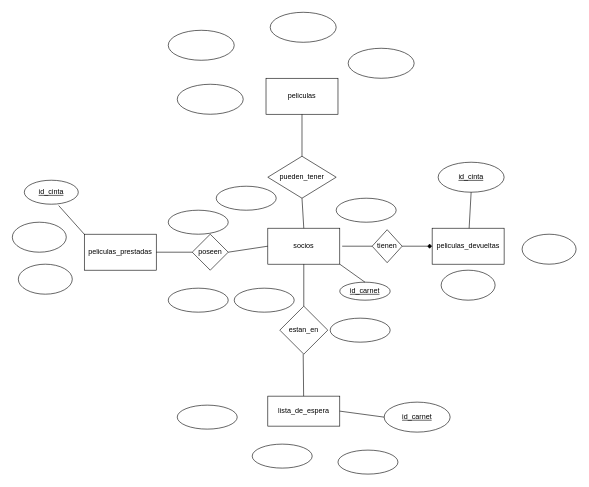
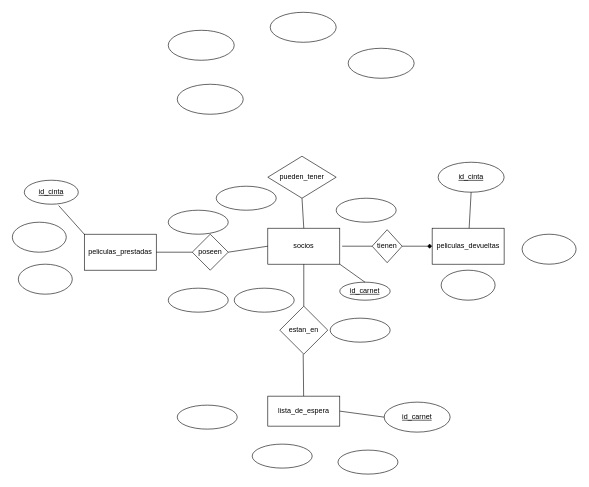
(302, 96) -> none
(302, 115) -> none
